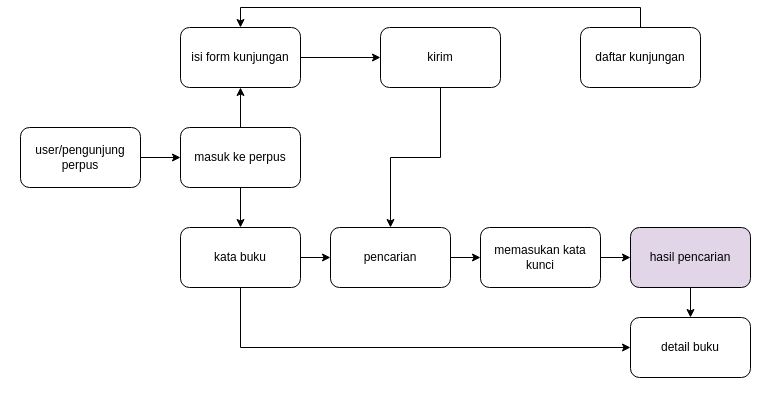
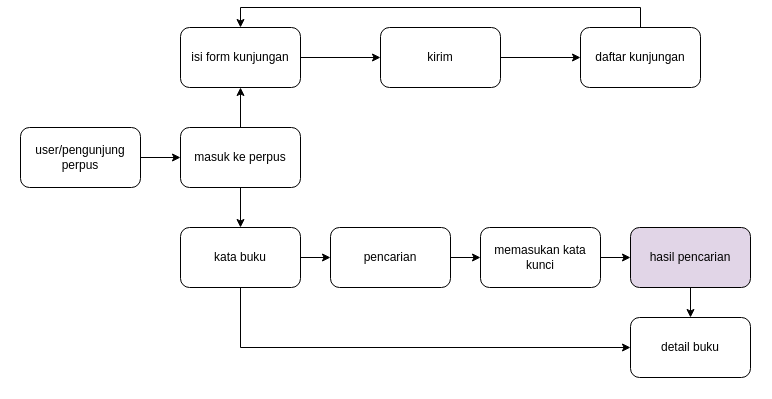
(420, 158) -> (537, 58)
